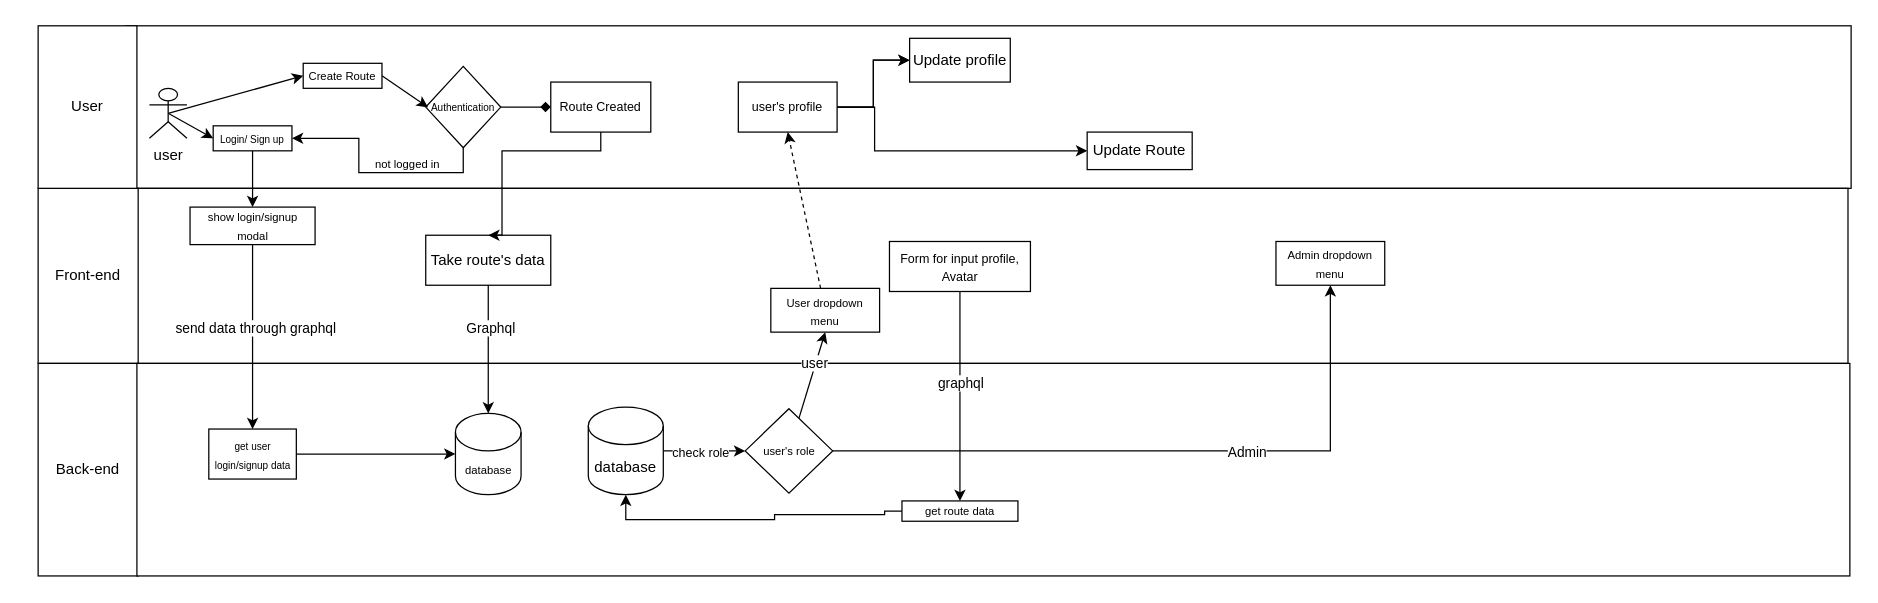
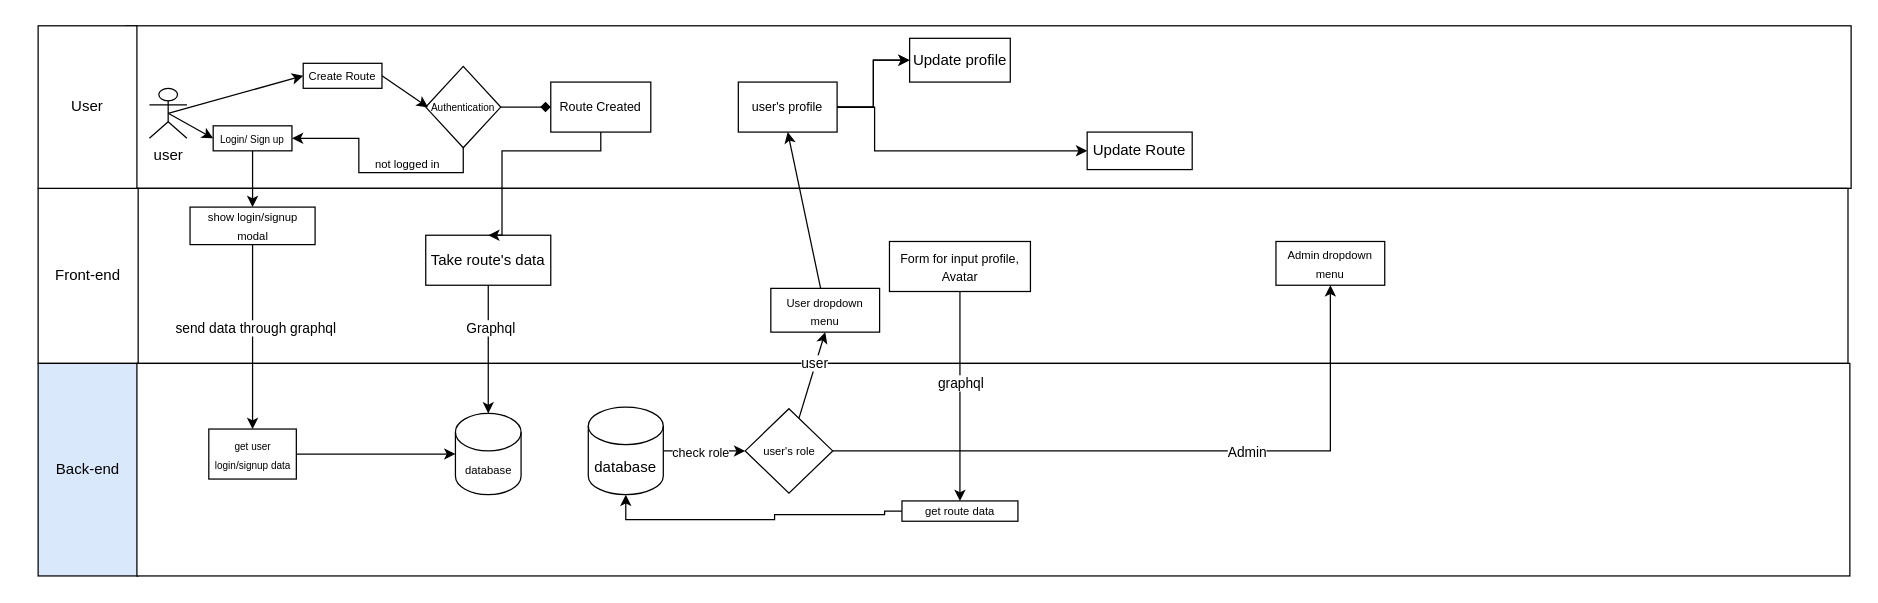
(805, 213) -> (805, 213)
(88, 469) -> (88, 469)
